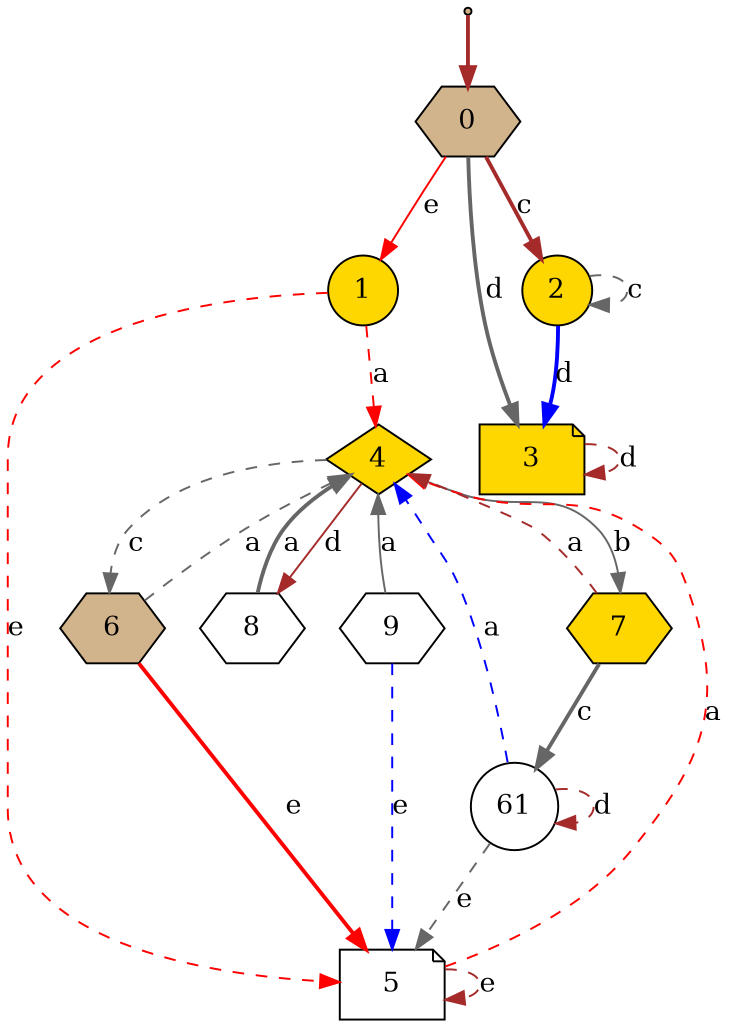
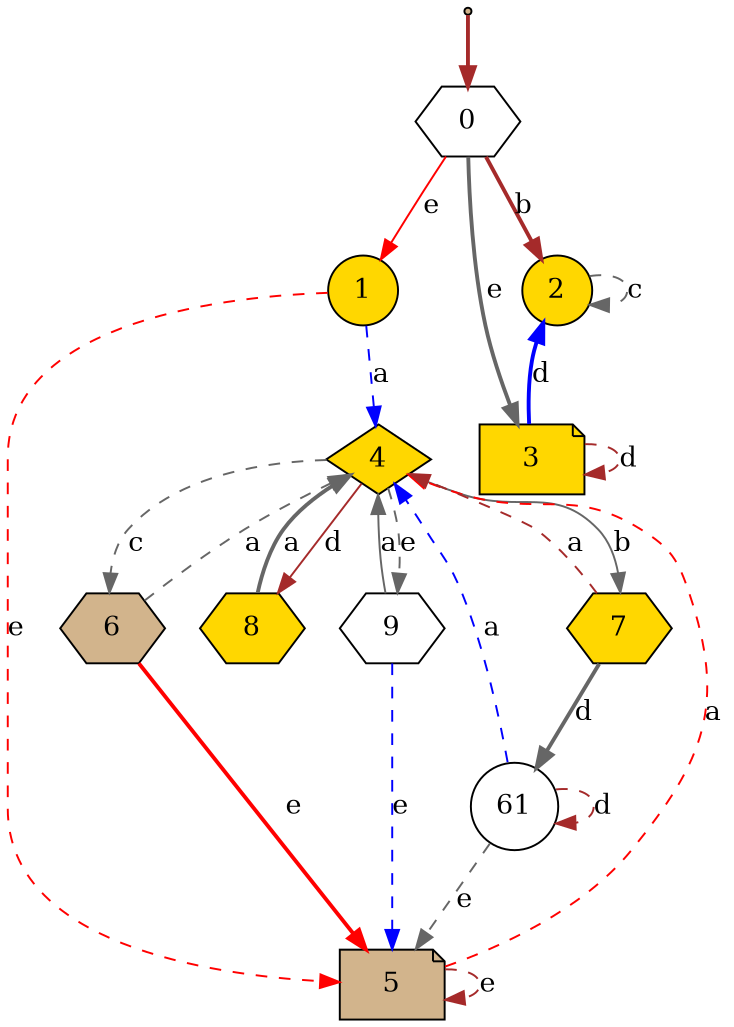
(468, 122) -> (468, 122)
(524, 206) -> (524, 206)
(495, 290) -> (495, 290)
(370, 366) -> (370, 366)
(556, 366) -> (529, 382)
none -> (398, 530)
(252, 628) -> (252, 628)
(584, 713) -> (584, 713)
(392, 985) -> (392, 985)
